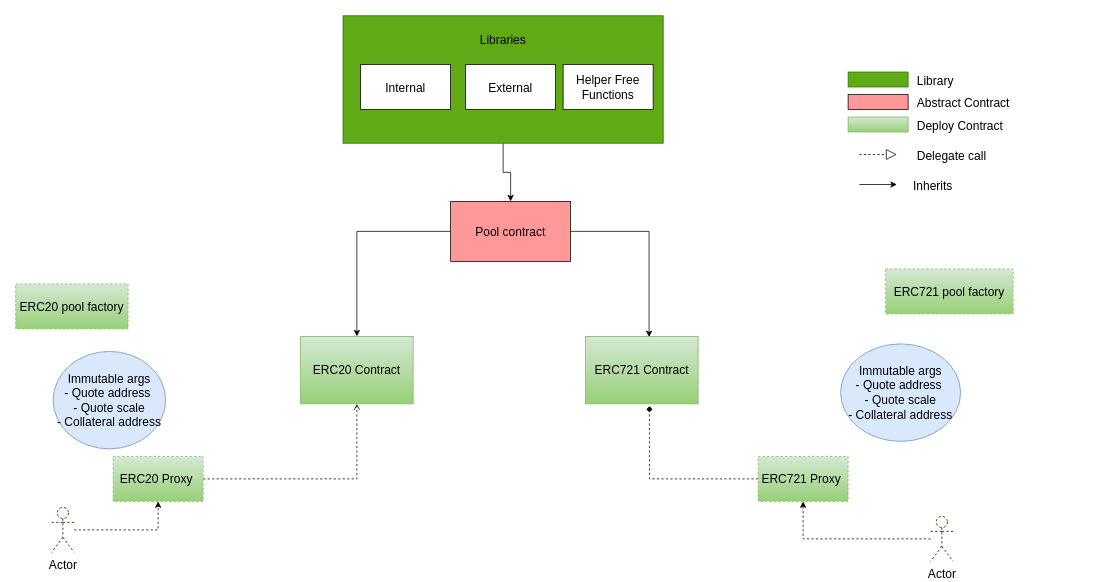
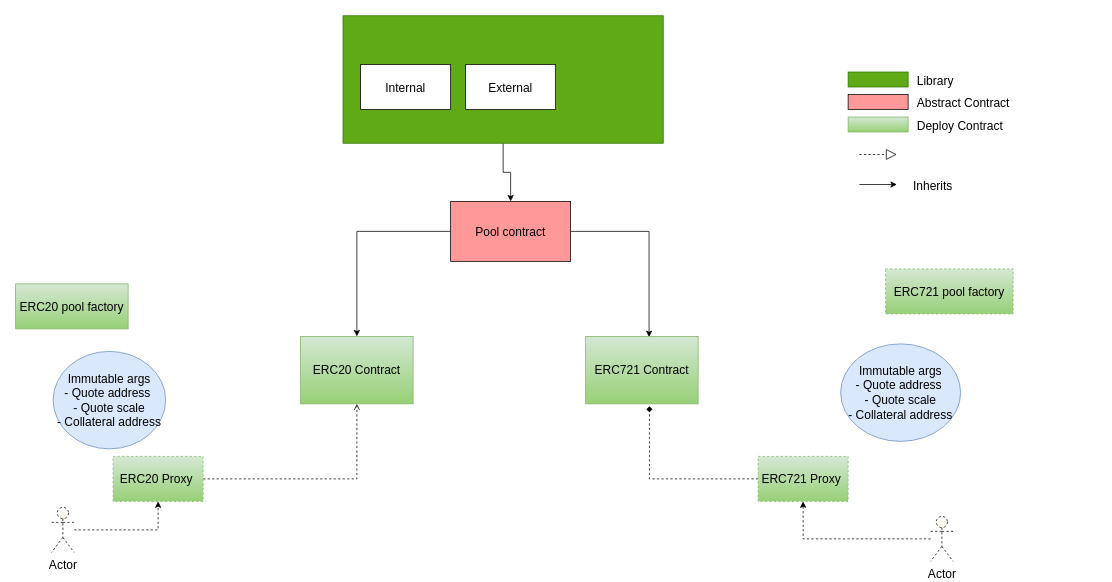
(503, 40) -> none
(608, 87) -> none
(960, 153) -> none
(72, 306) -> (72, 306)
